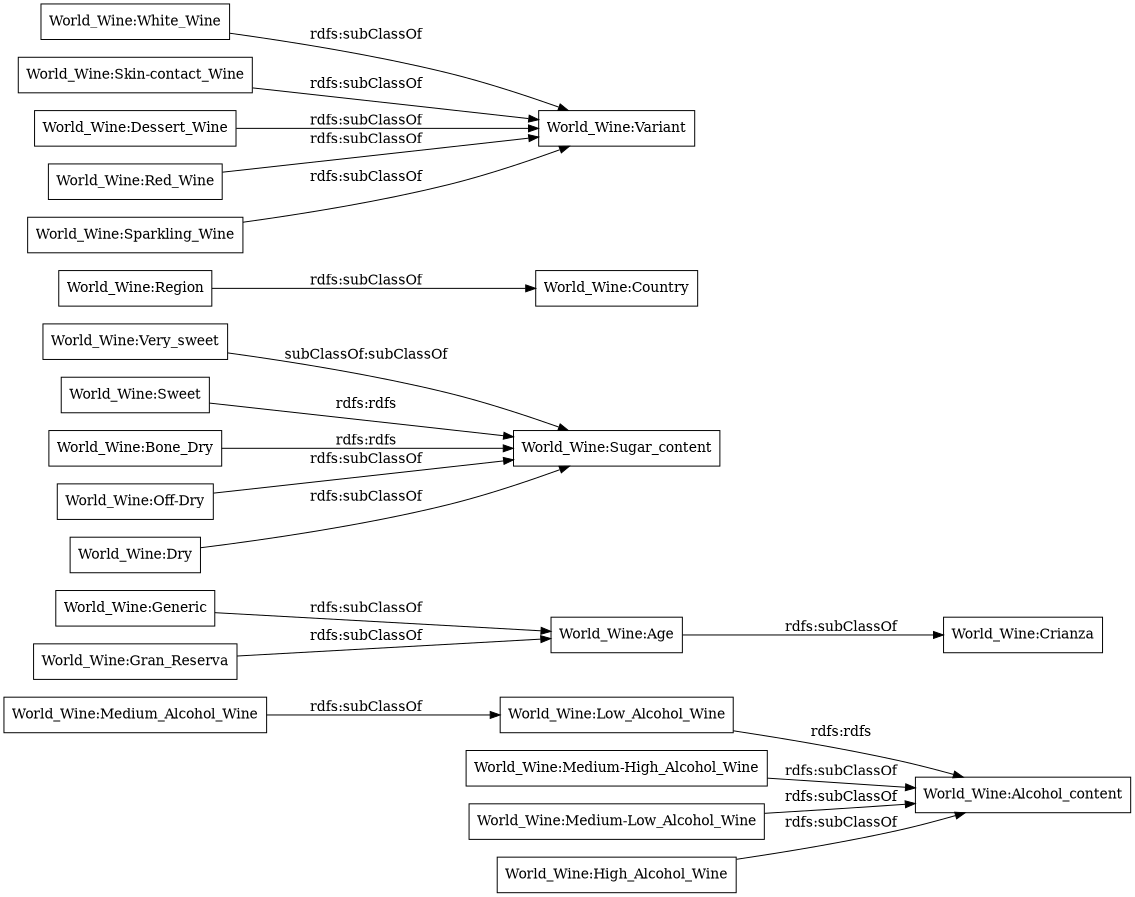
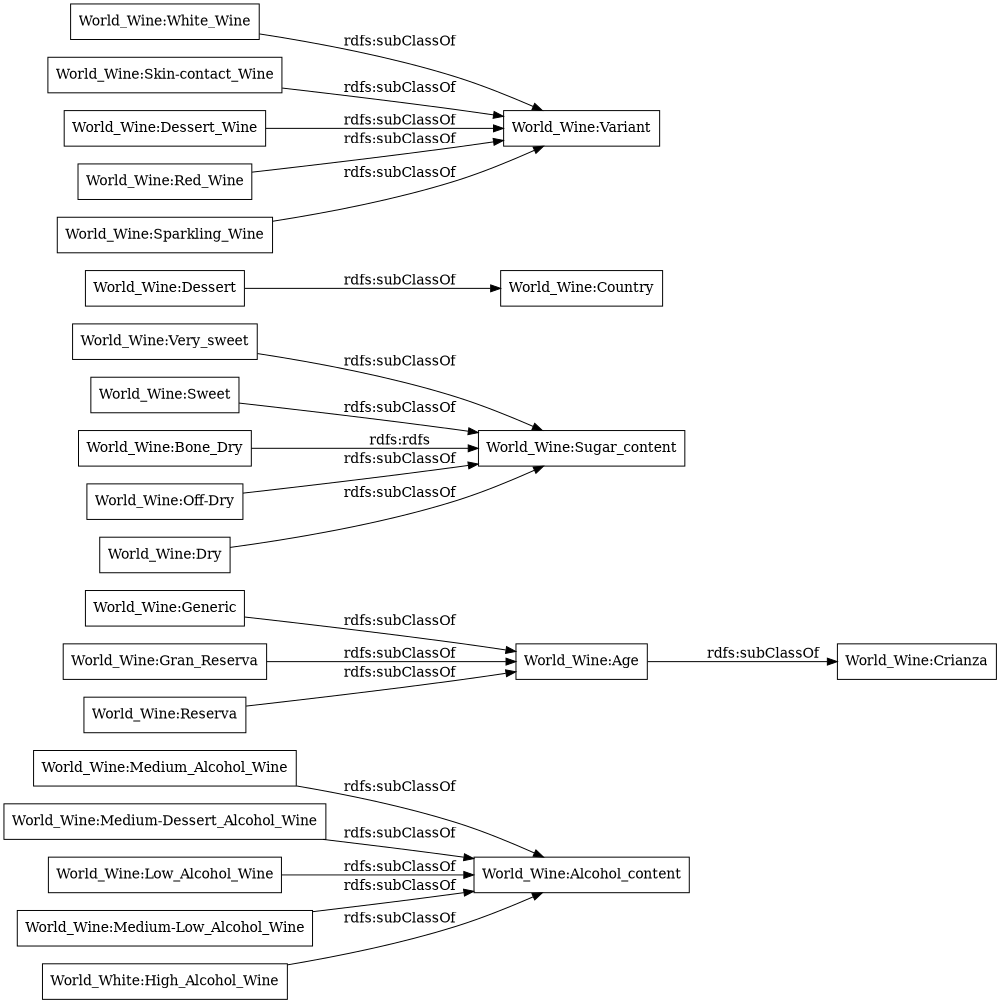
(135, 288) -> (165, 288)
(366, 355) -> (400, 362)
(366, 404) -> (400, 408)
none -> (165, 715)
(378, 715) -> (418, 812)
(841, 732) -> (400, 868)
(617, 768) -> (165, 822)
(617, 875) -> (165, 982)
